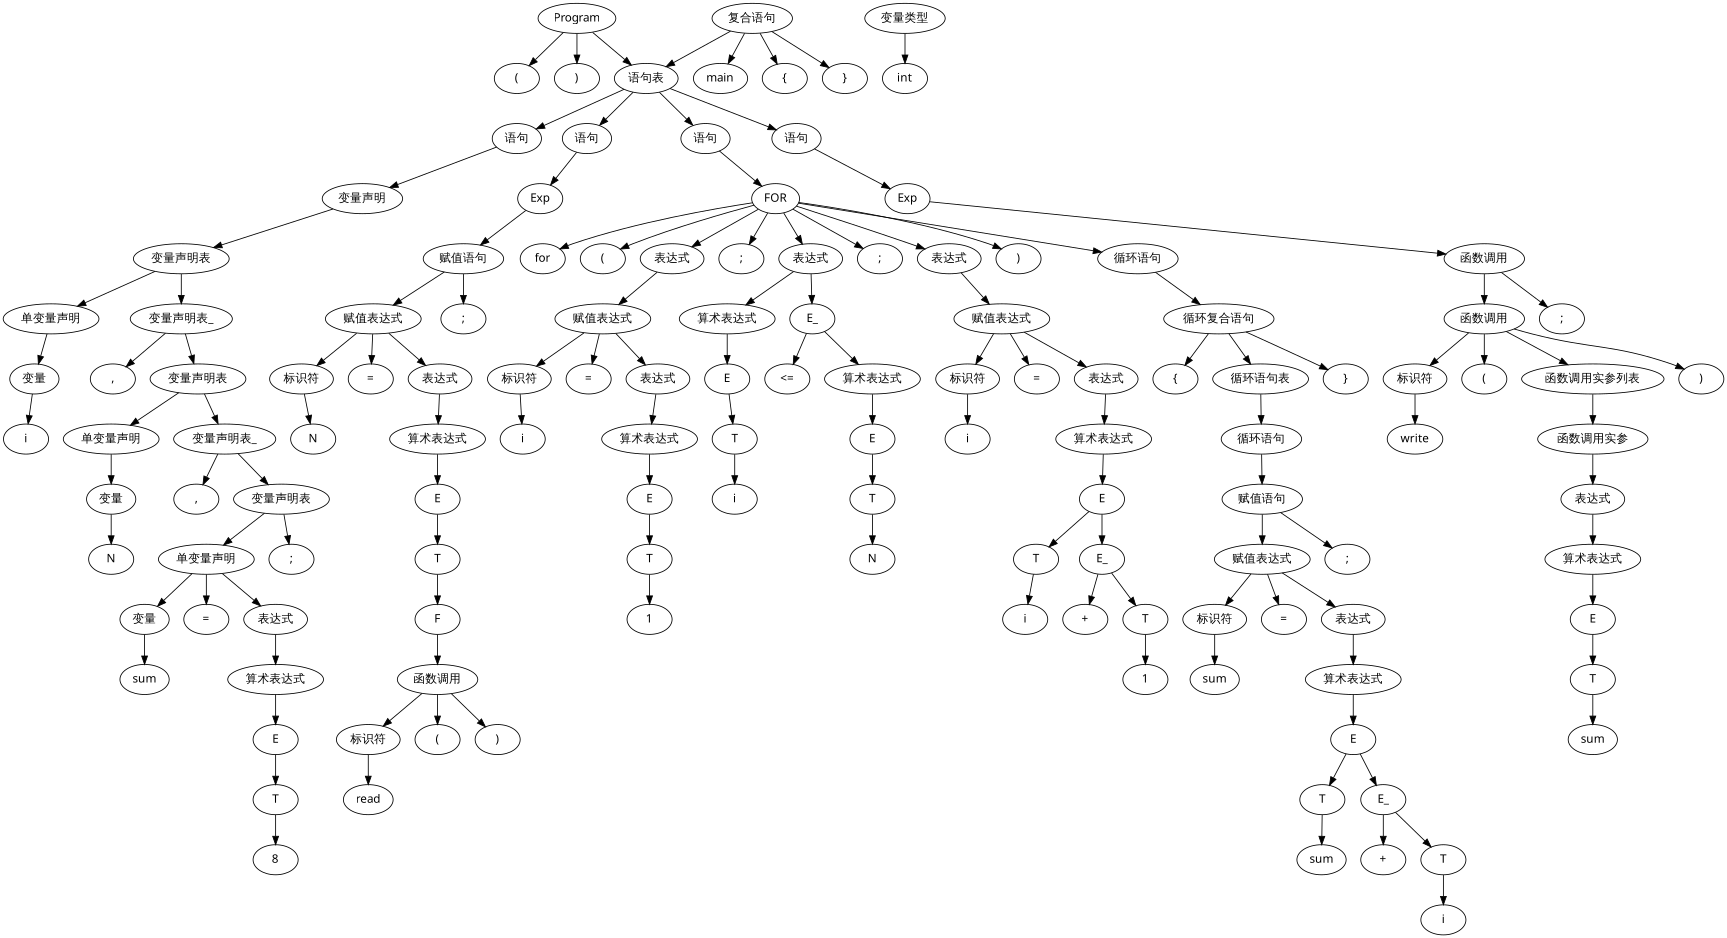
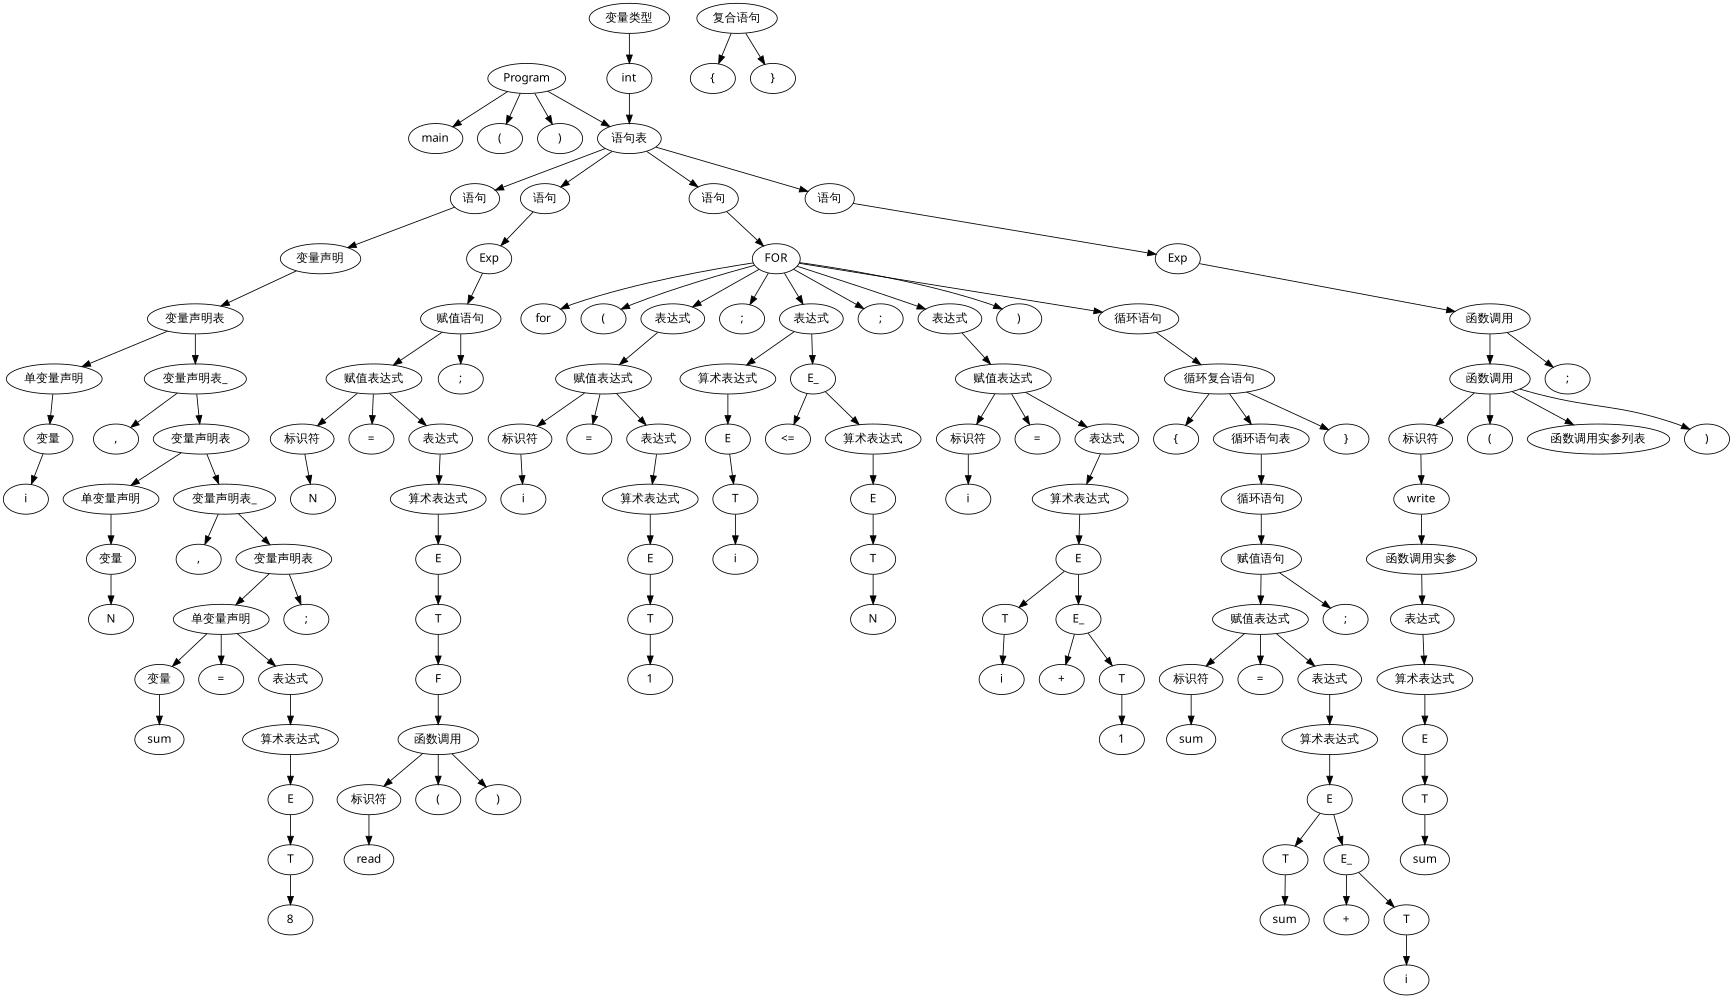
(738, 45) -> (484, 107)
(702, 47) -> (629, 104)
(1593, 405) -> (1422, 525)
